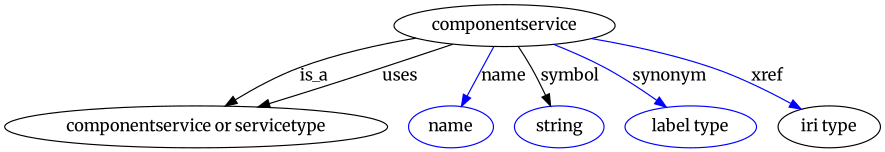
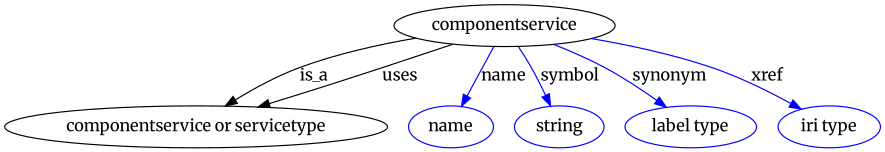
(533, 71) -> (533, 71)
(829, 127) -> (829, 127)
